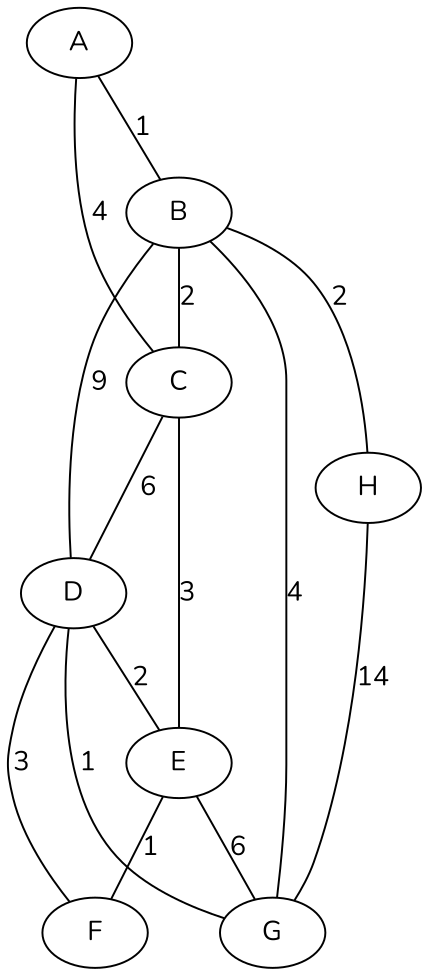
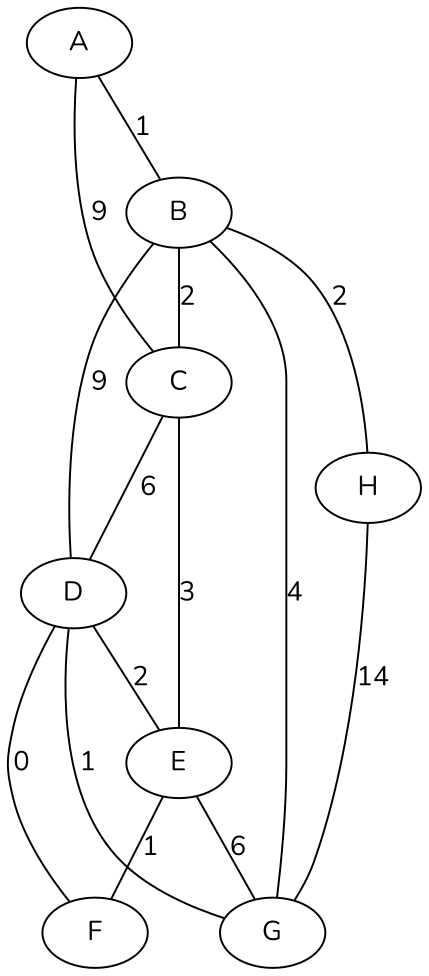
(100, 213) -> (100, 213)
(22, 763) -> (22, 763)
